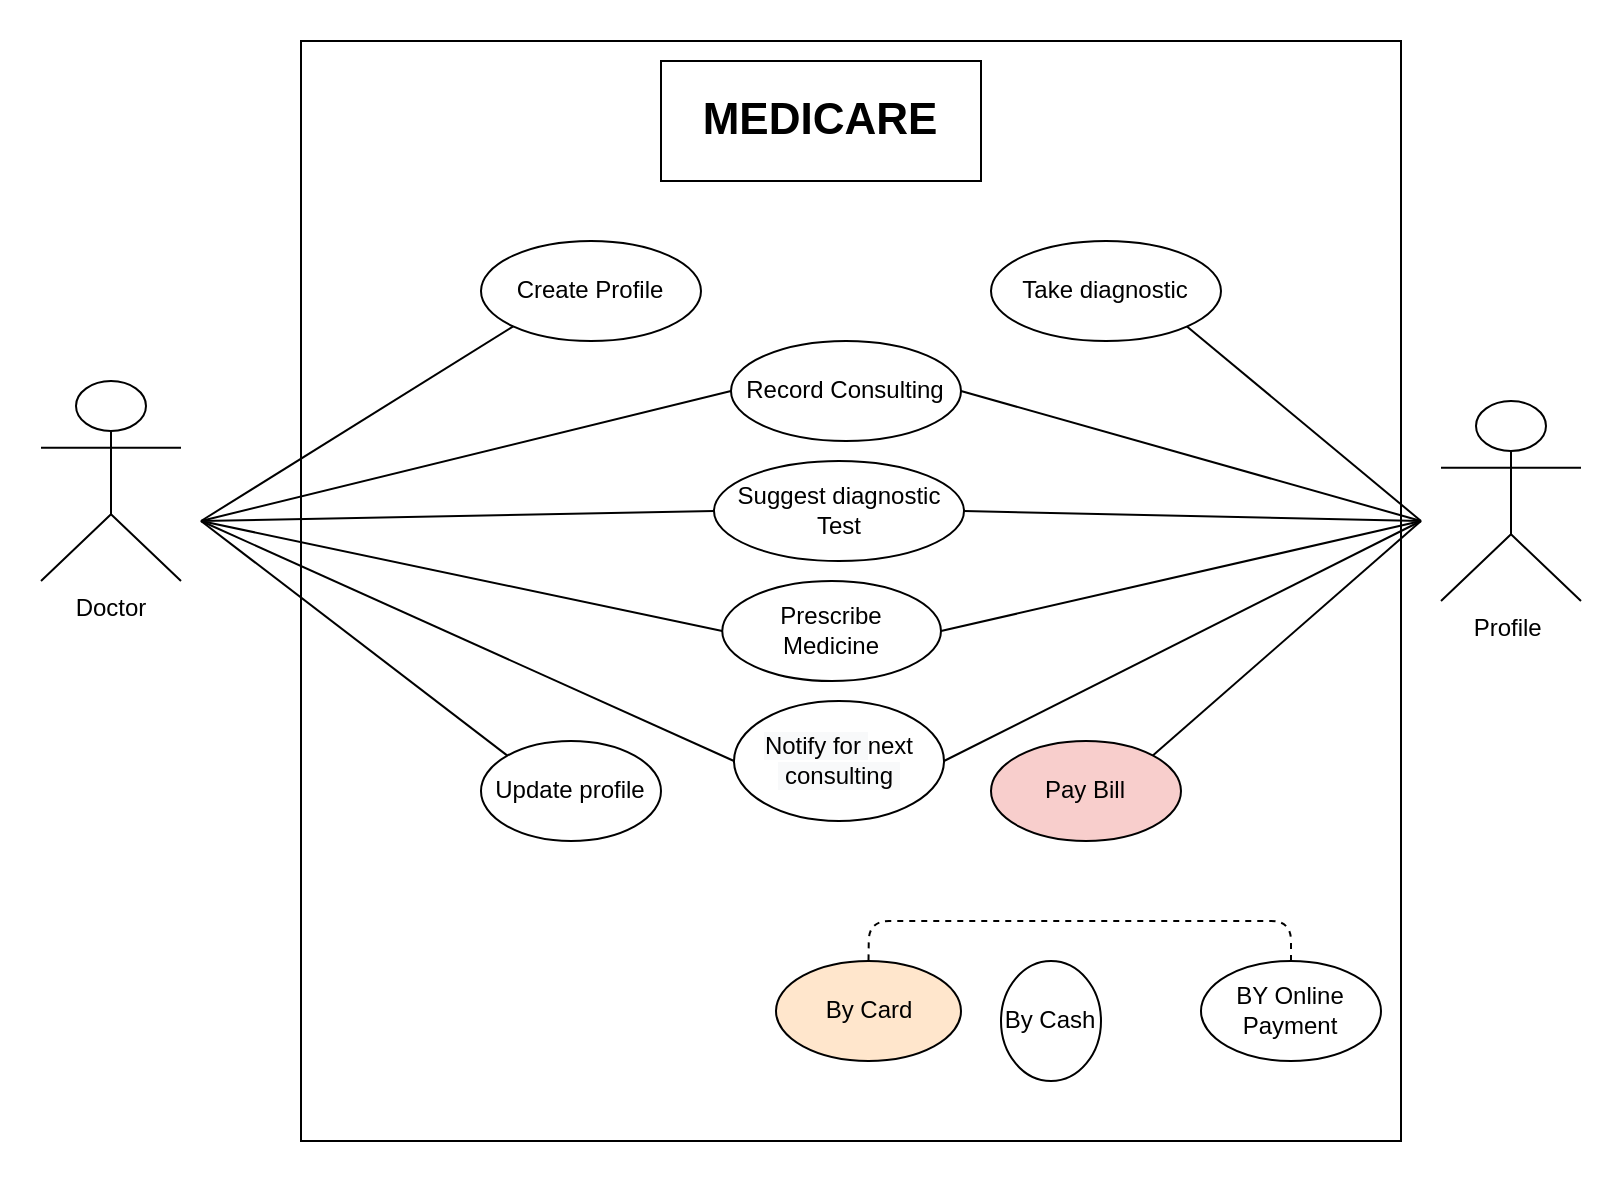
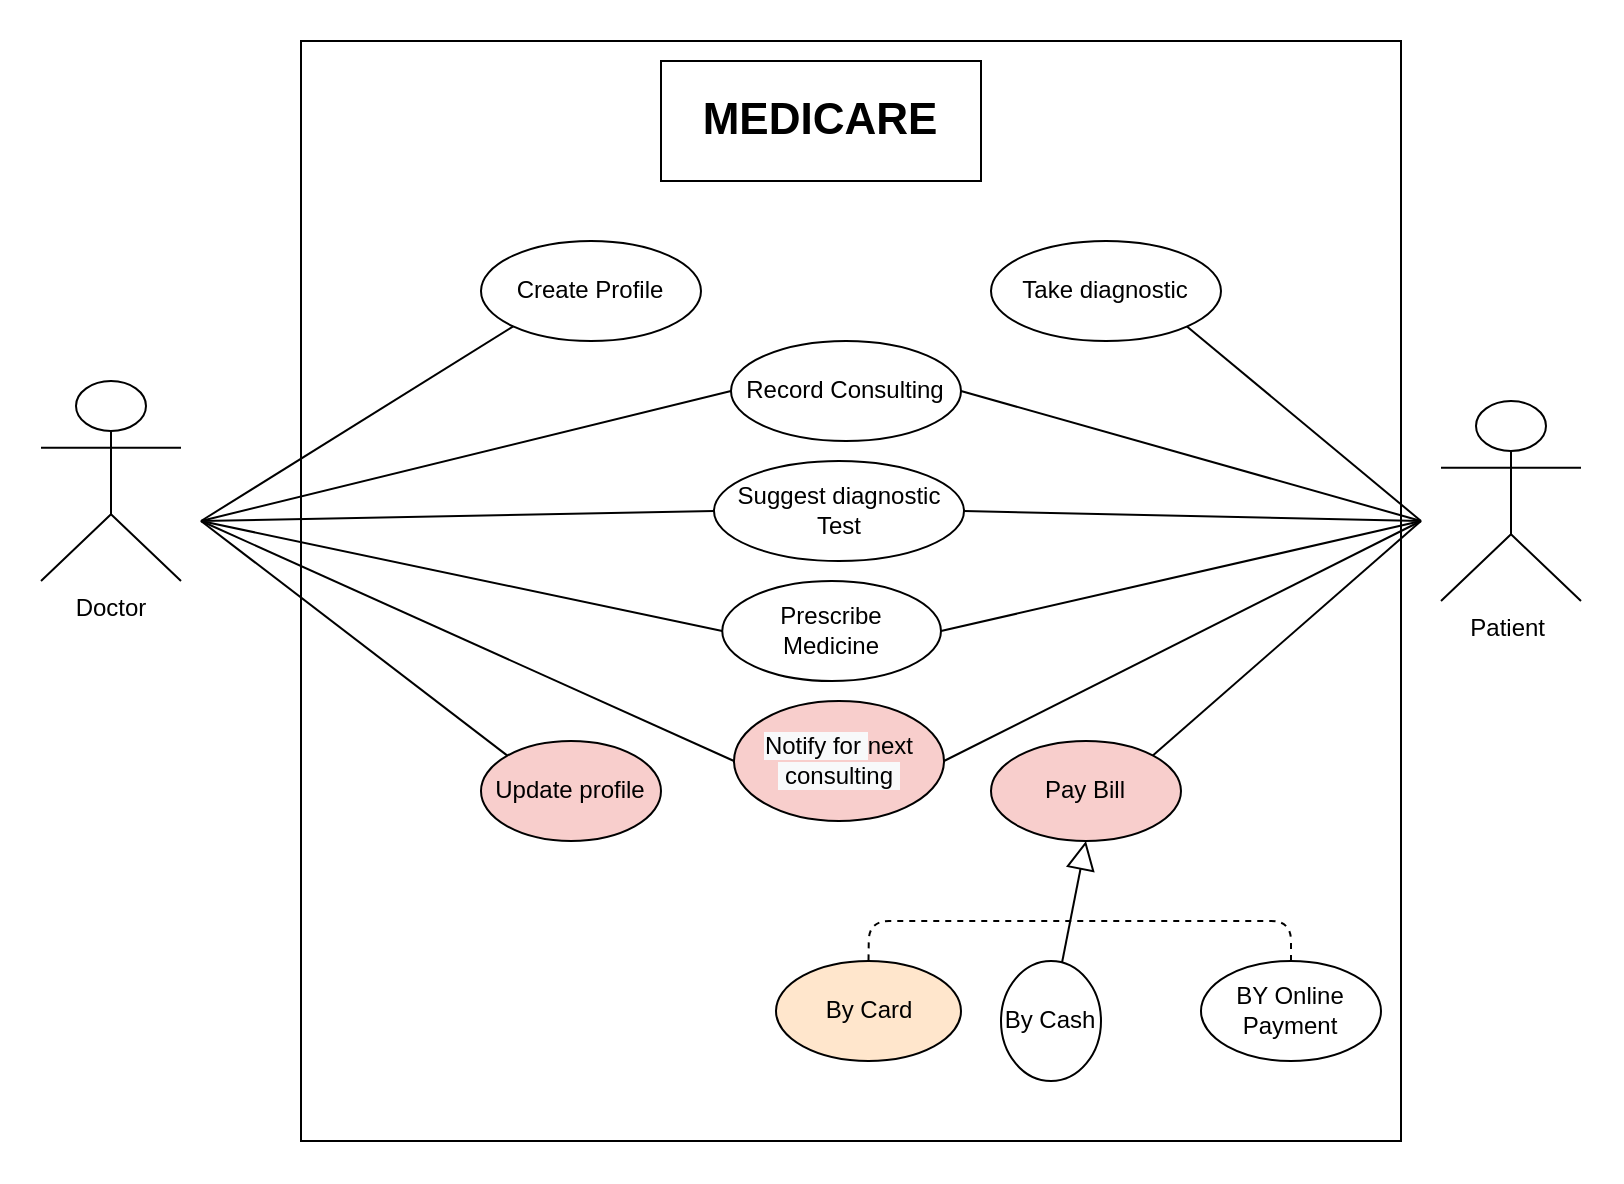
(1512, 629) -> (1512, 629)
(839, 761) -> (839, 761)
(571, 791) -> (571, 791)
none -> (1071, 916)
